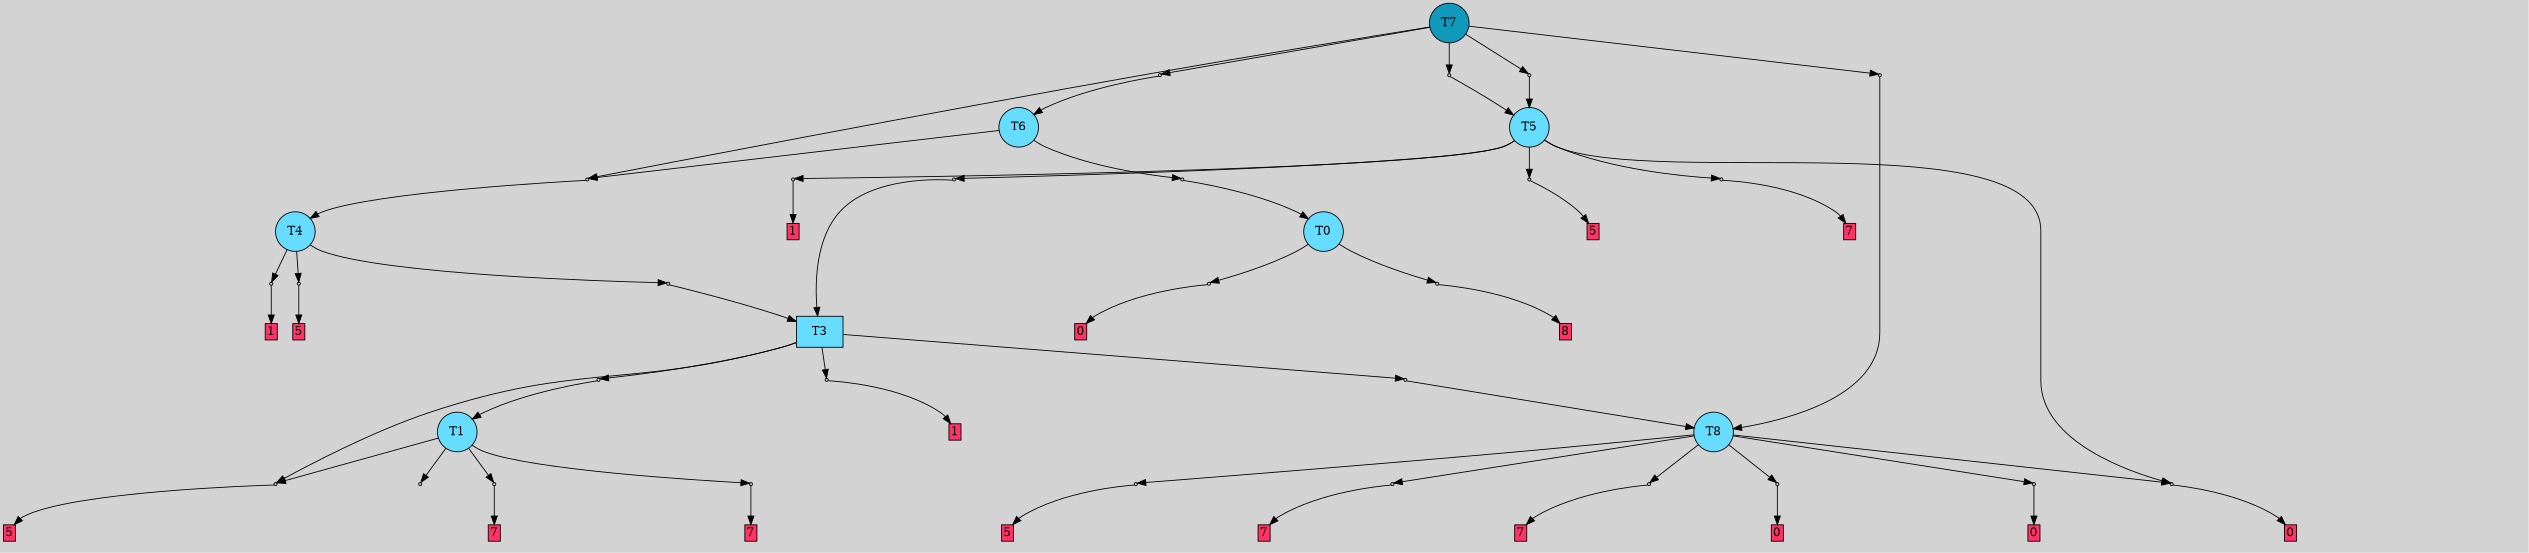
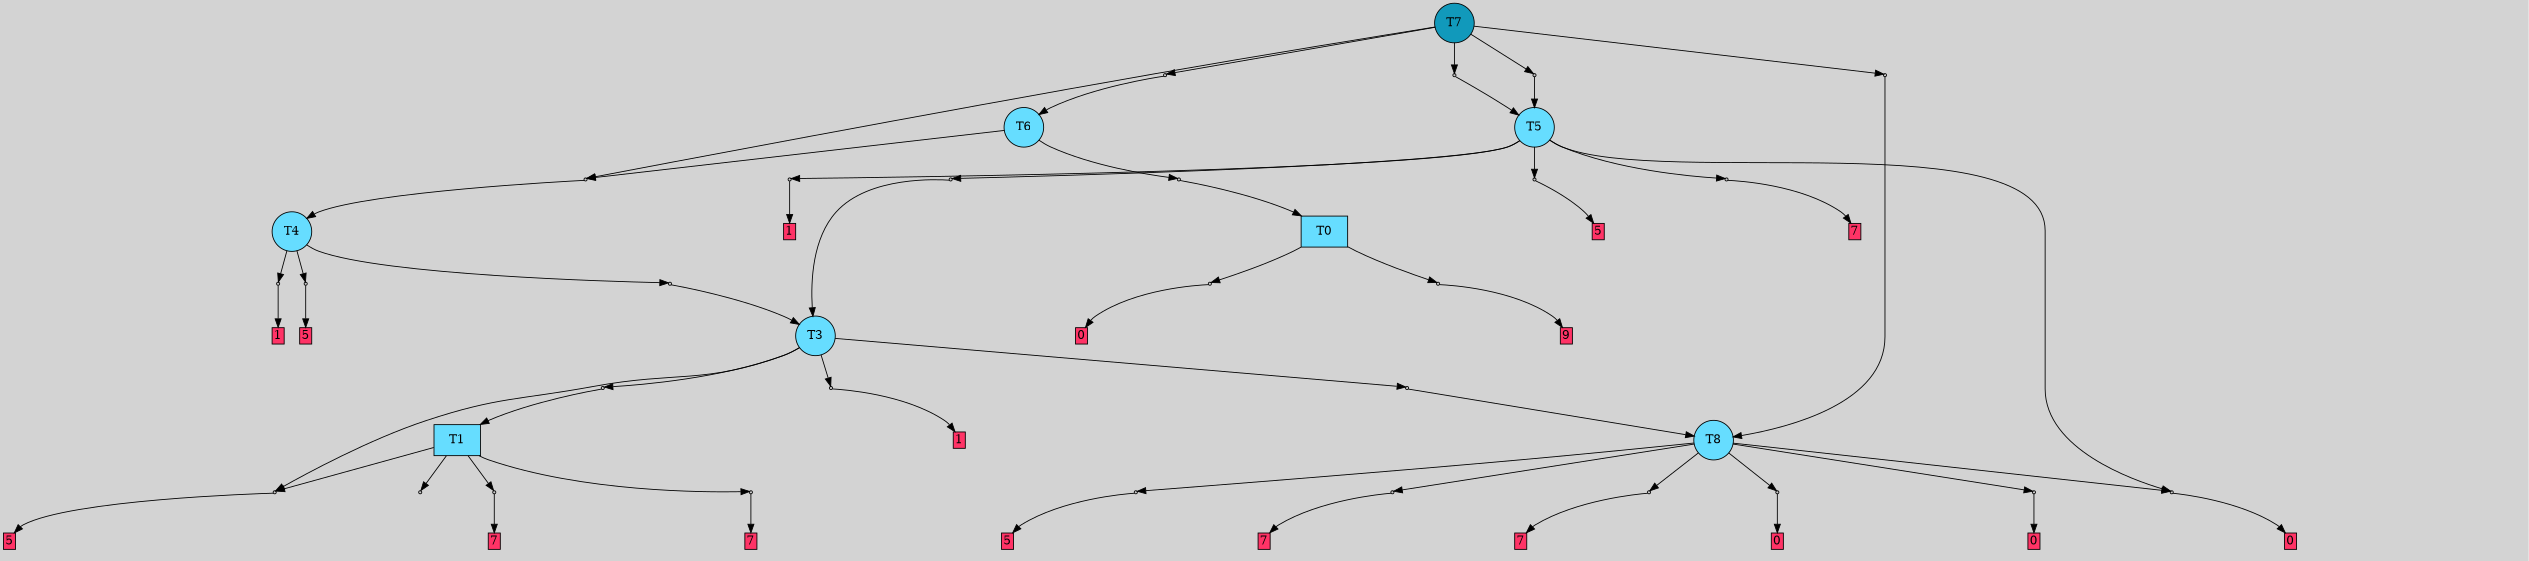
(1324, 232) -> (1324, 232)
(820, 332) -> (815, 336)
(1566, 332) -> (1566, 336)
(457, 432) -> (457, 440)
